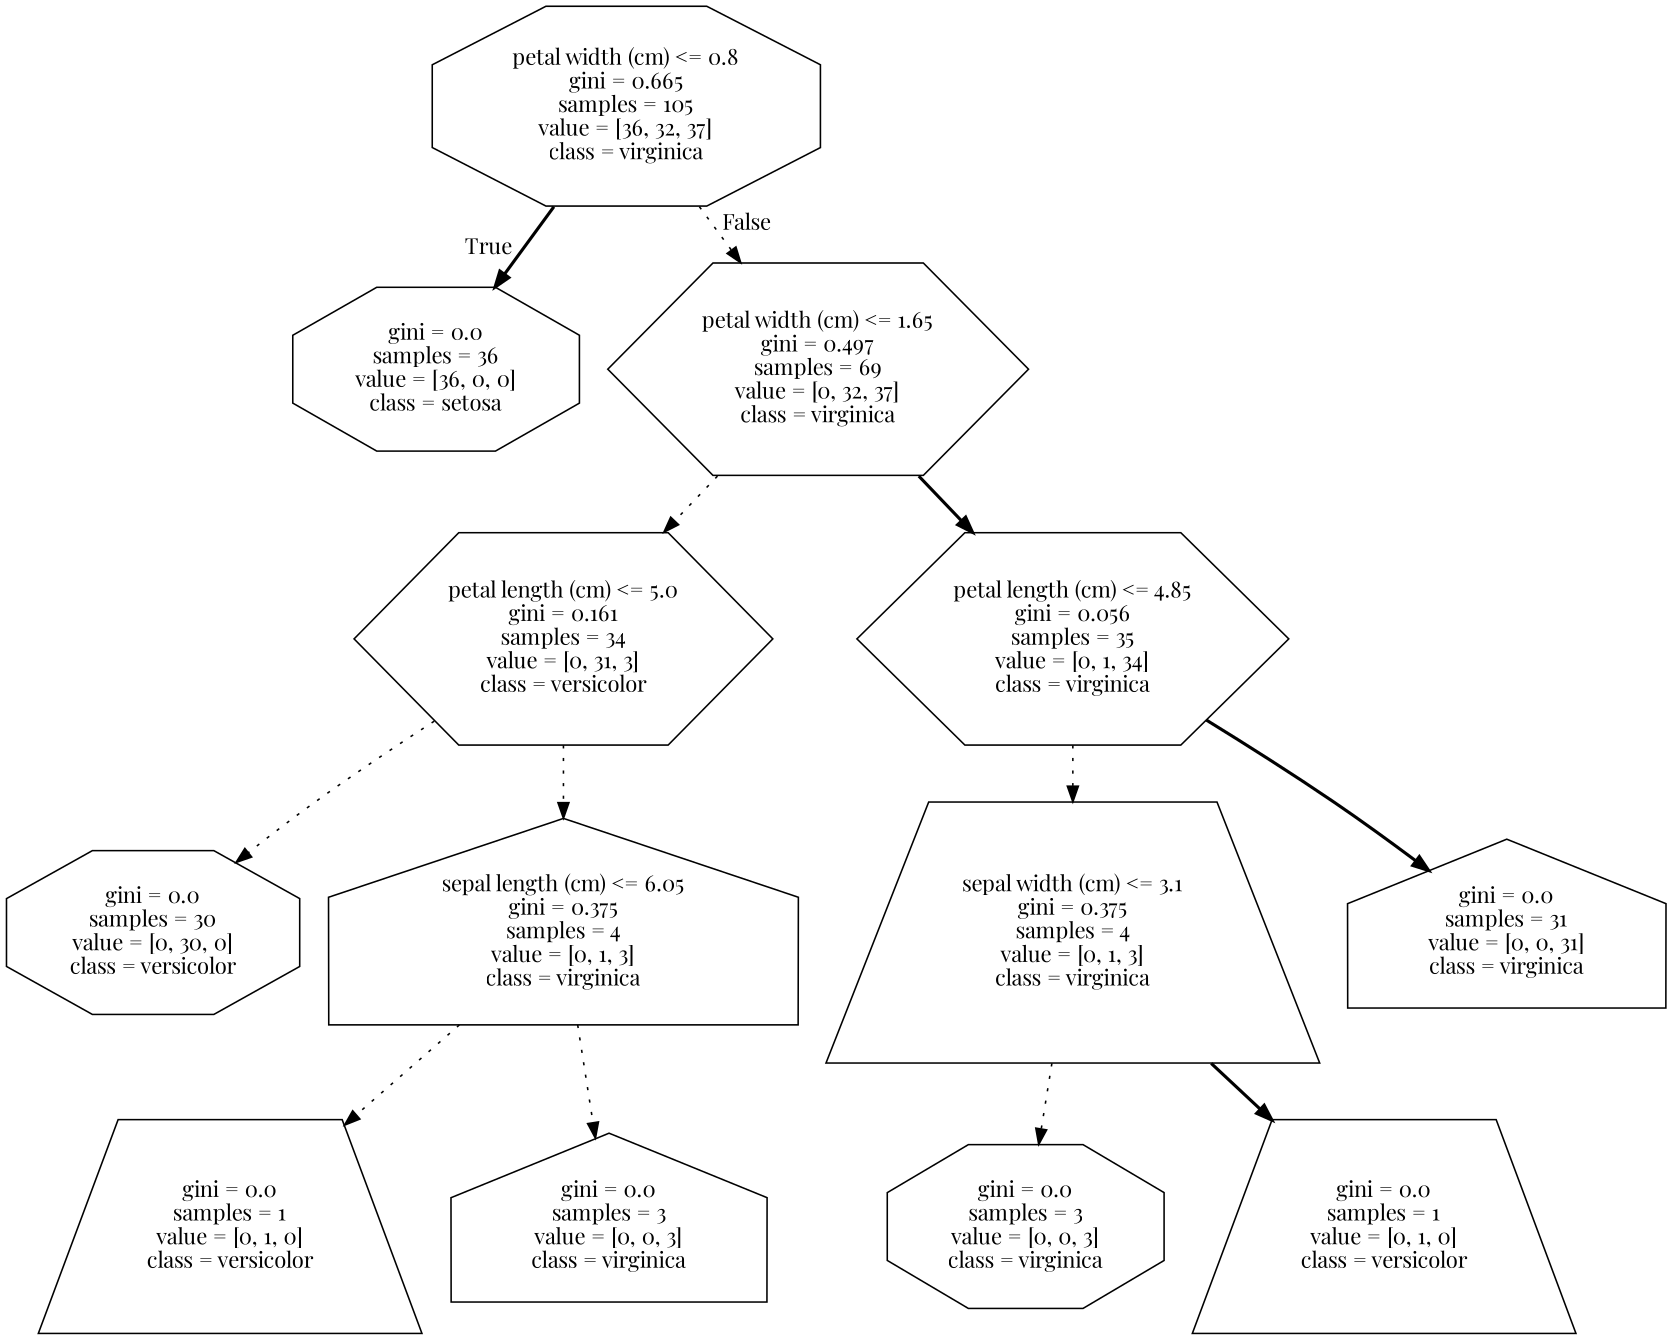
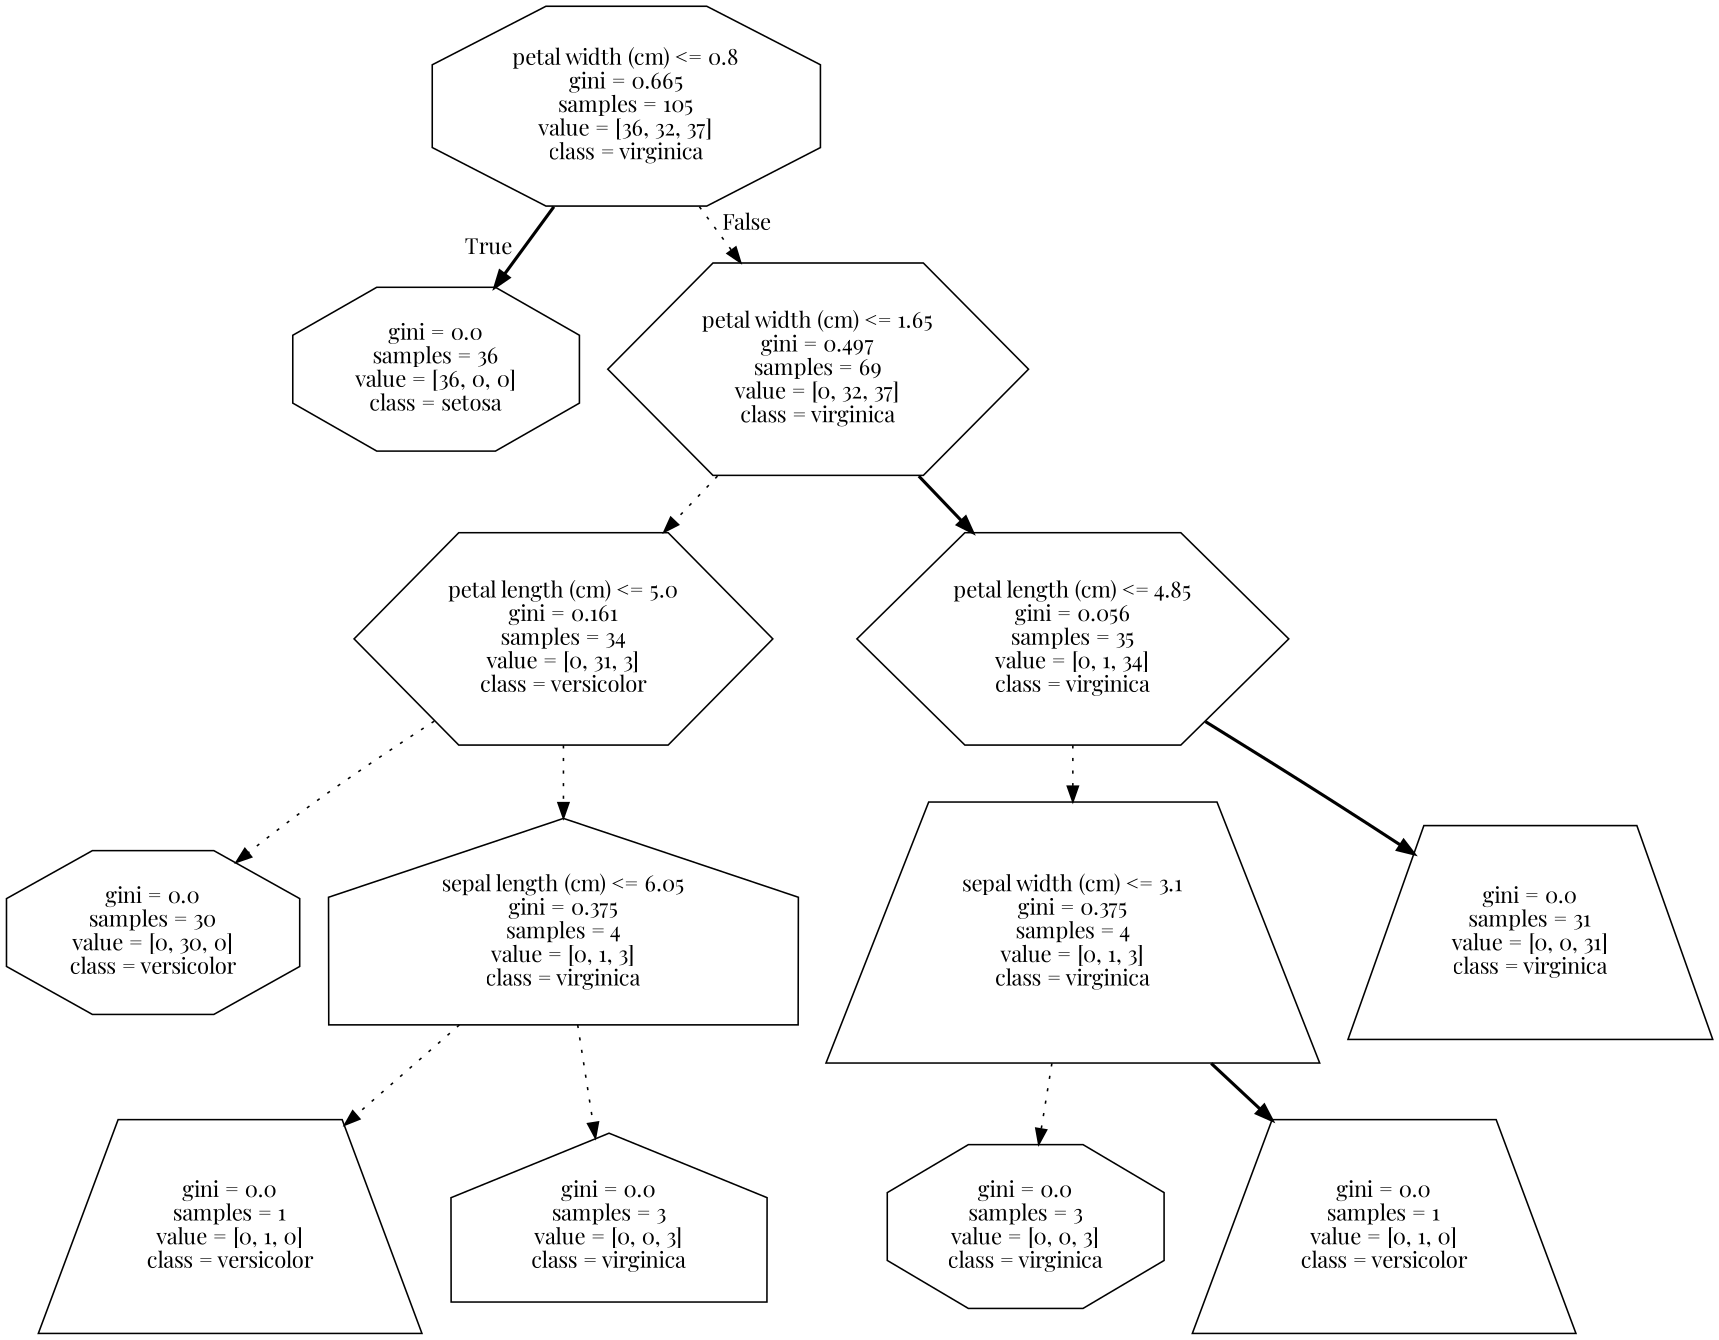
(1507, 933) -> (1530, 933)
